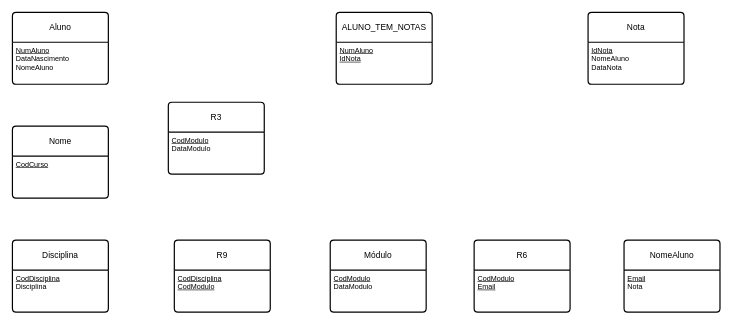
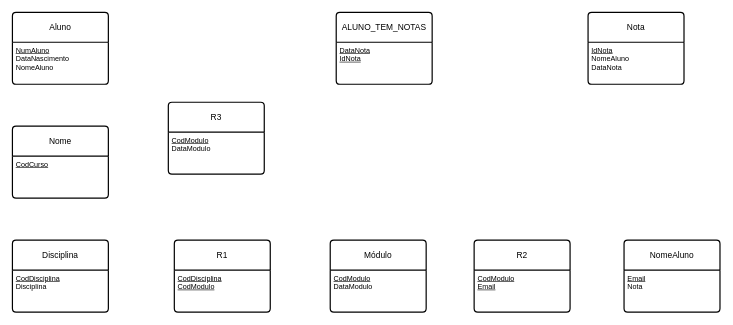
(355, 55) -> (356, 55)
(222, 255) -> (222, 255)
(522, 255) -> (522, 255)
